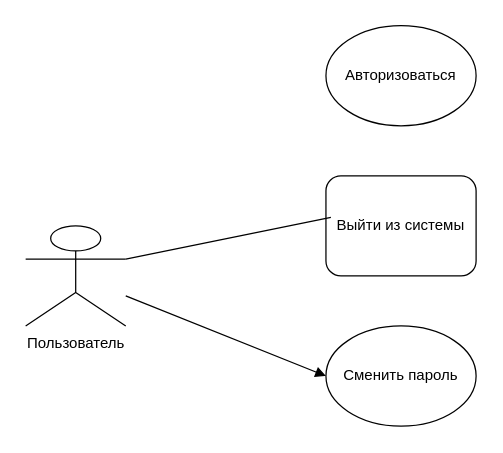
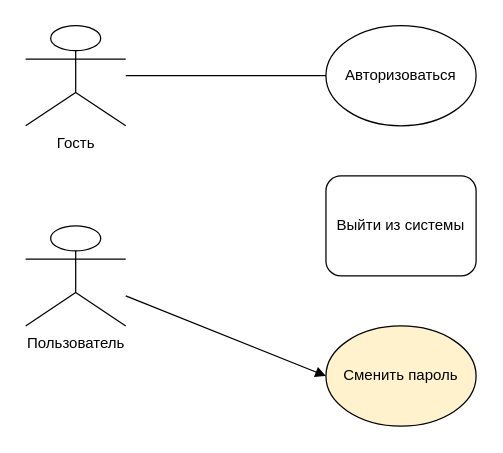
none -> (76, 76)
none -> (226, 76)
(229, 238) -> none
(401, 376) -> (401, 376)
